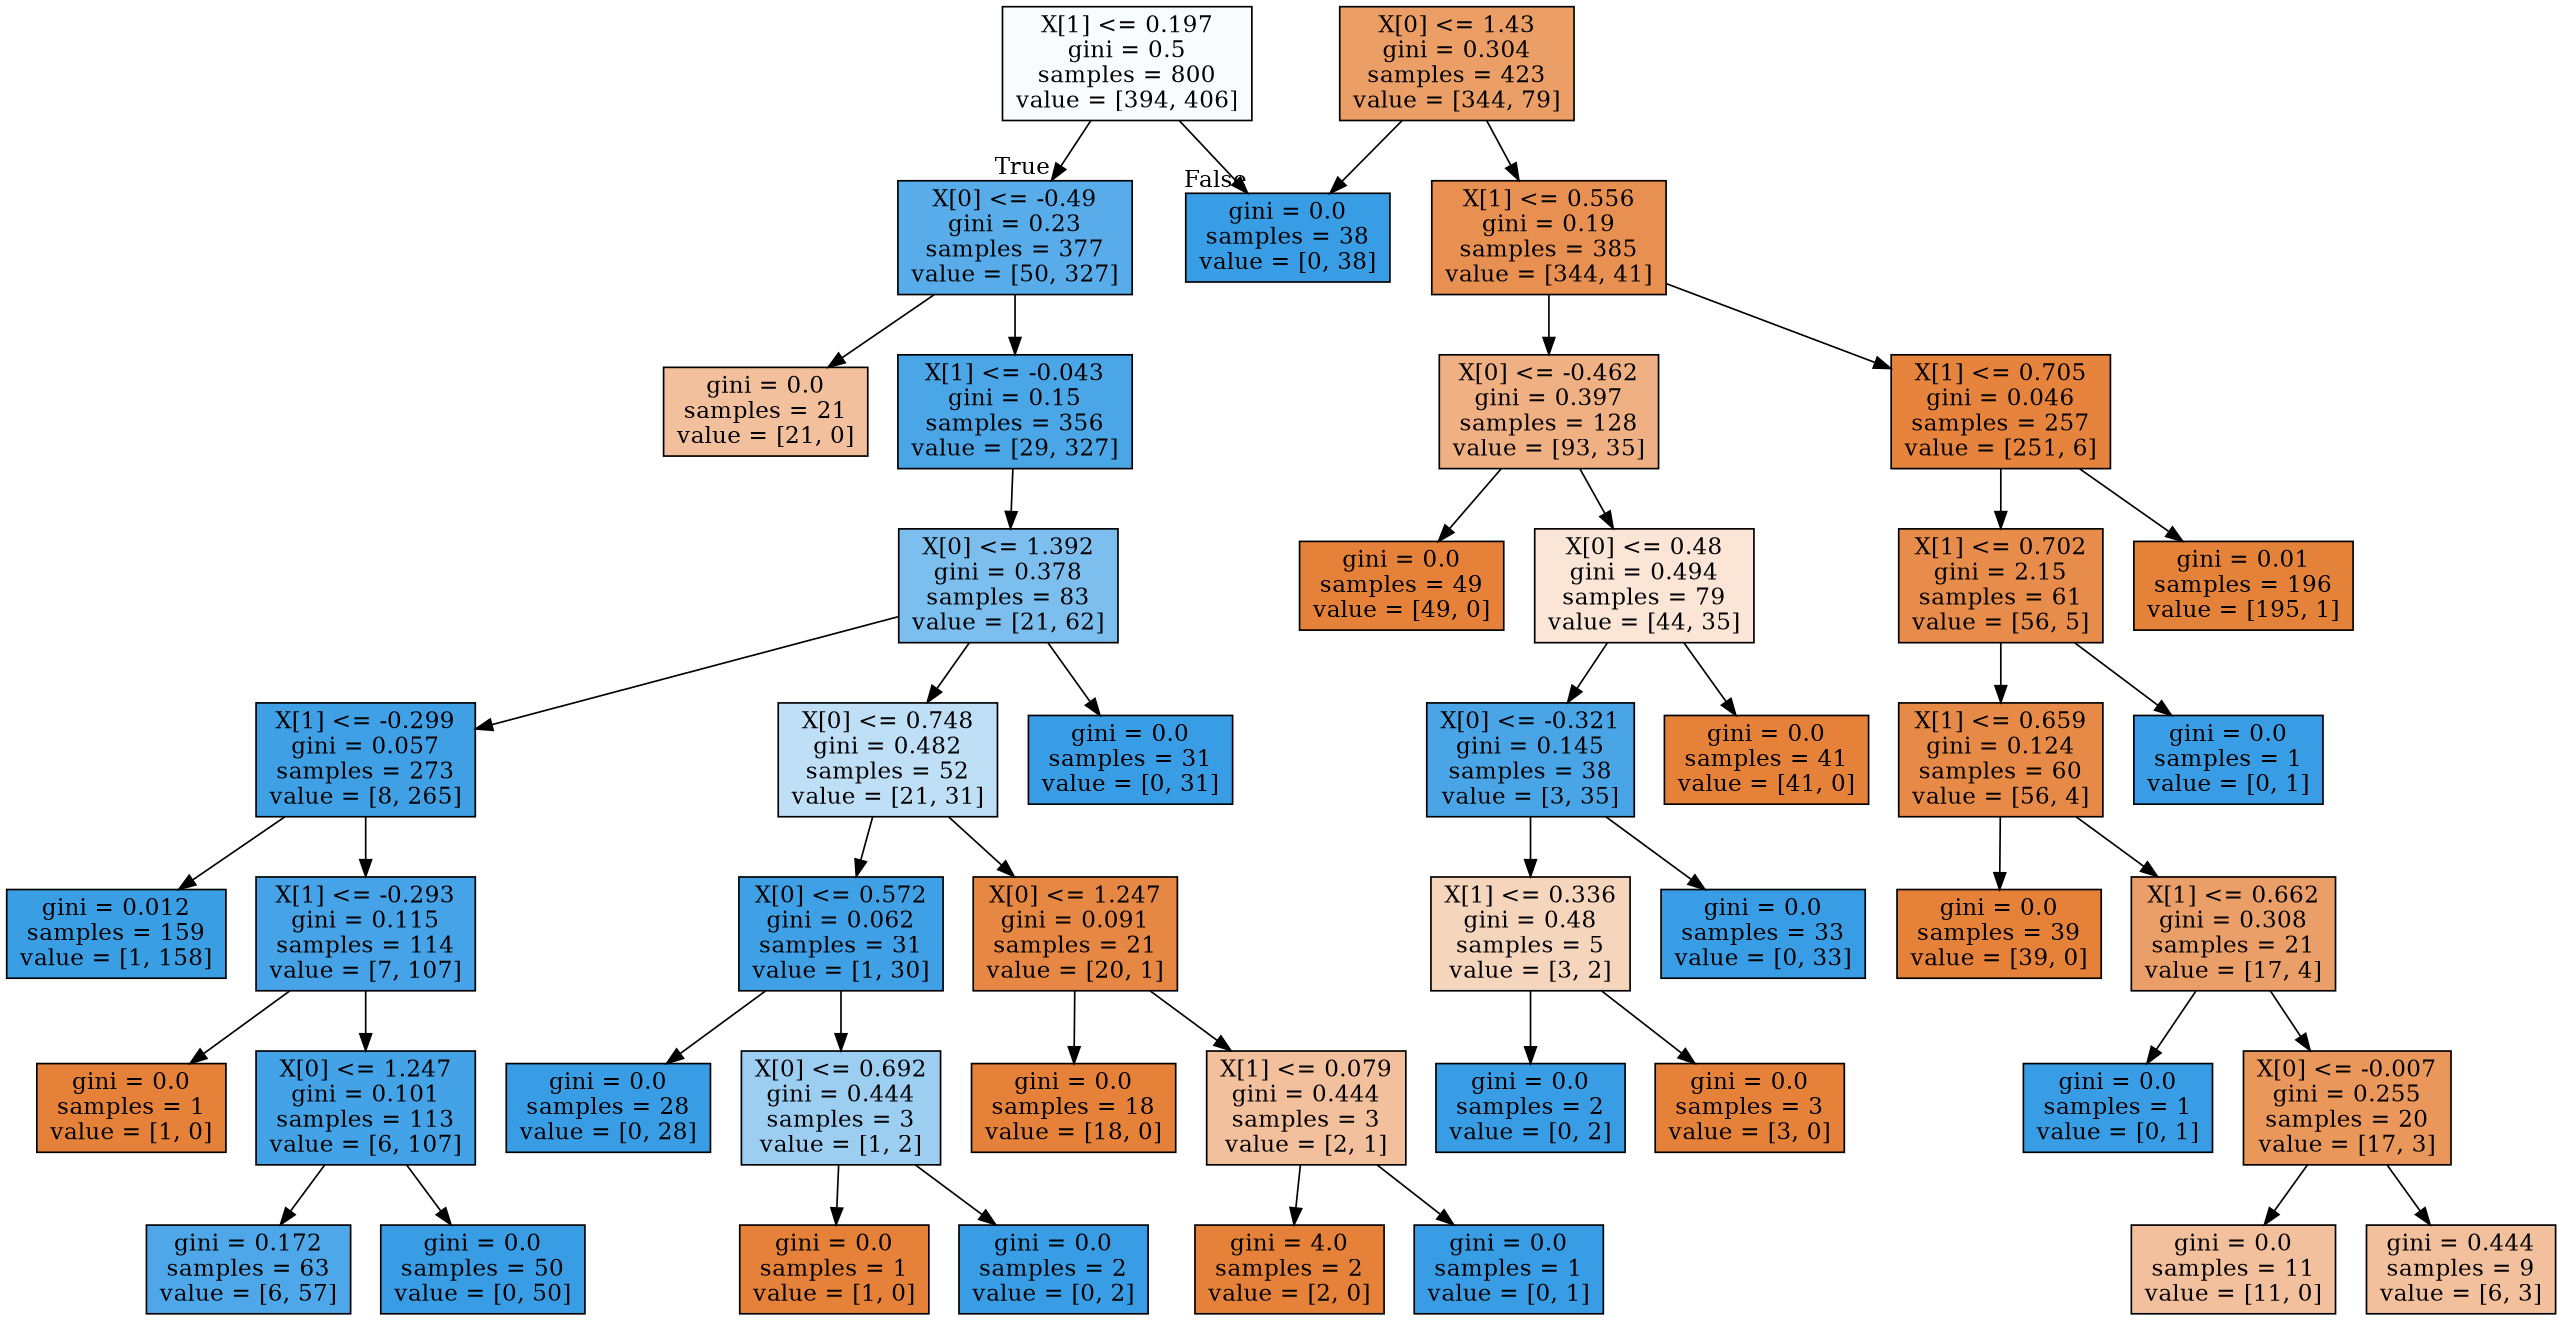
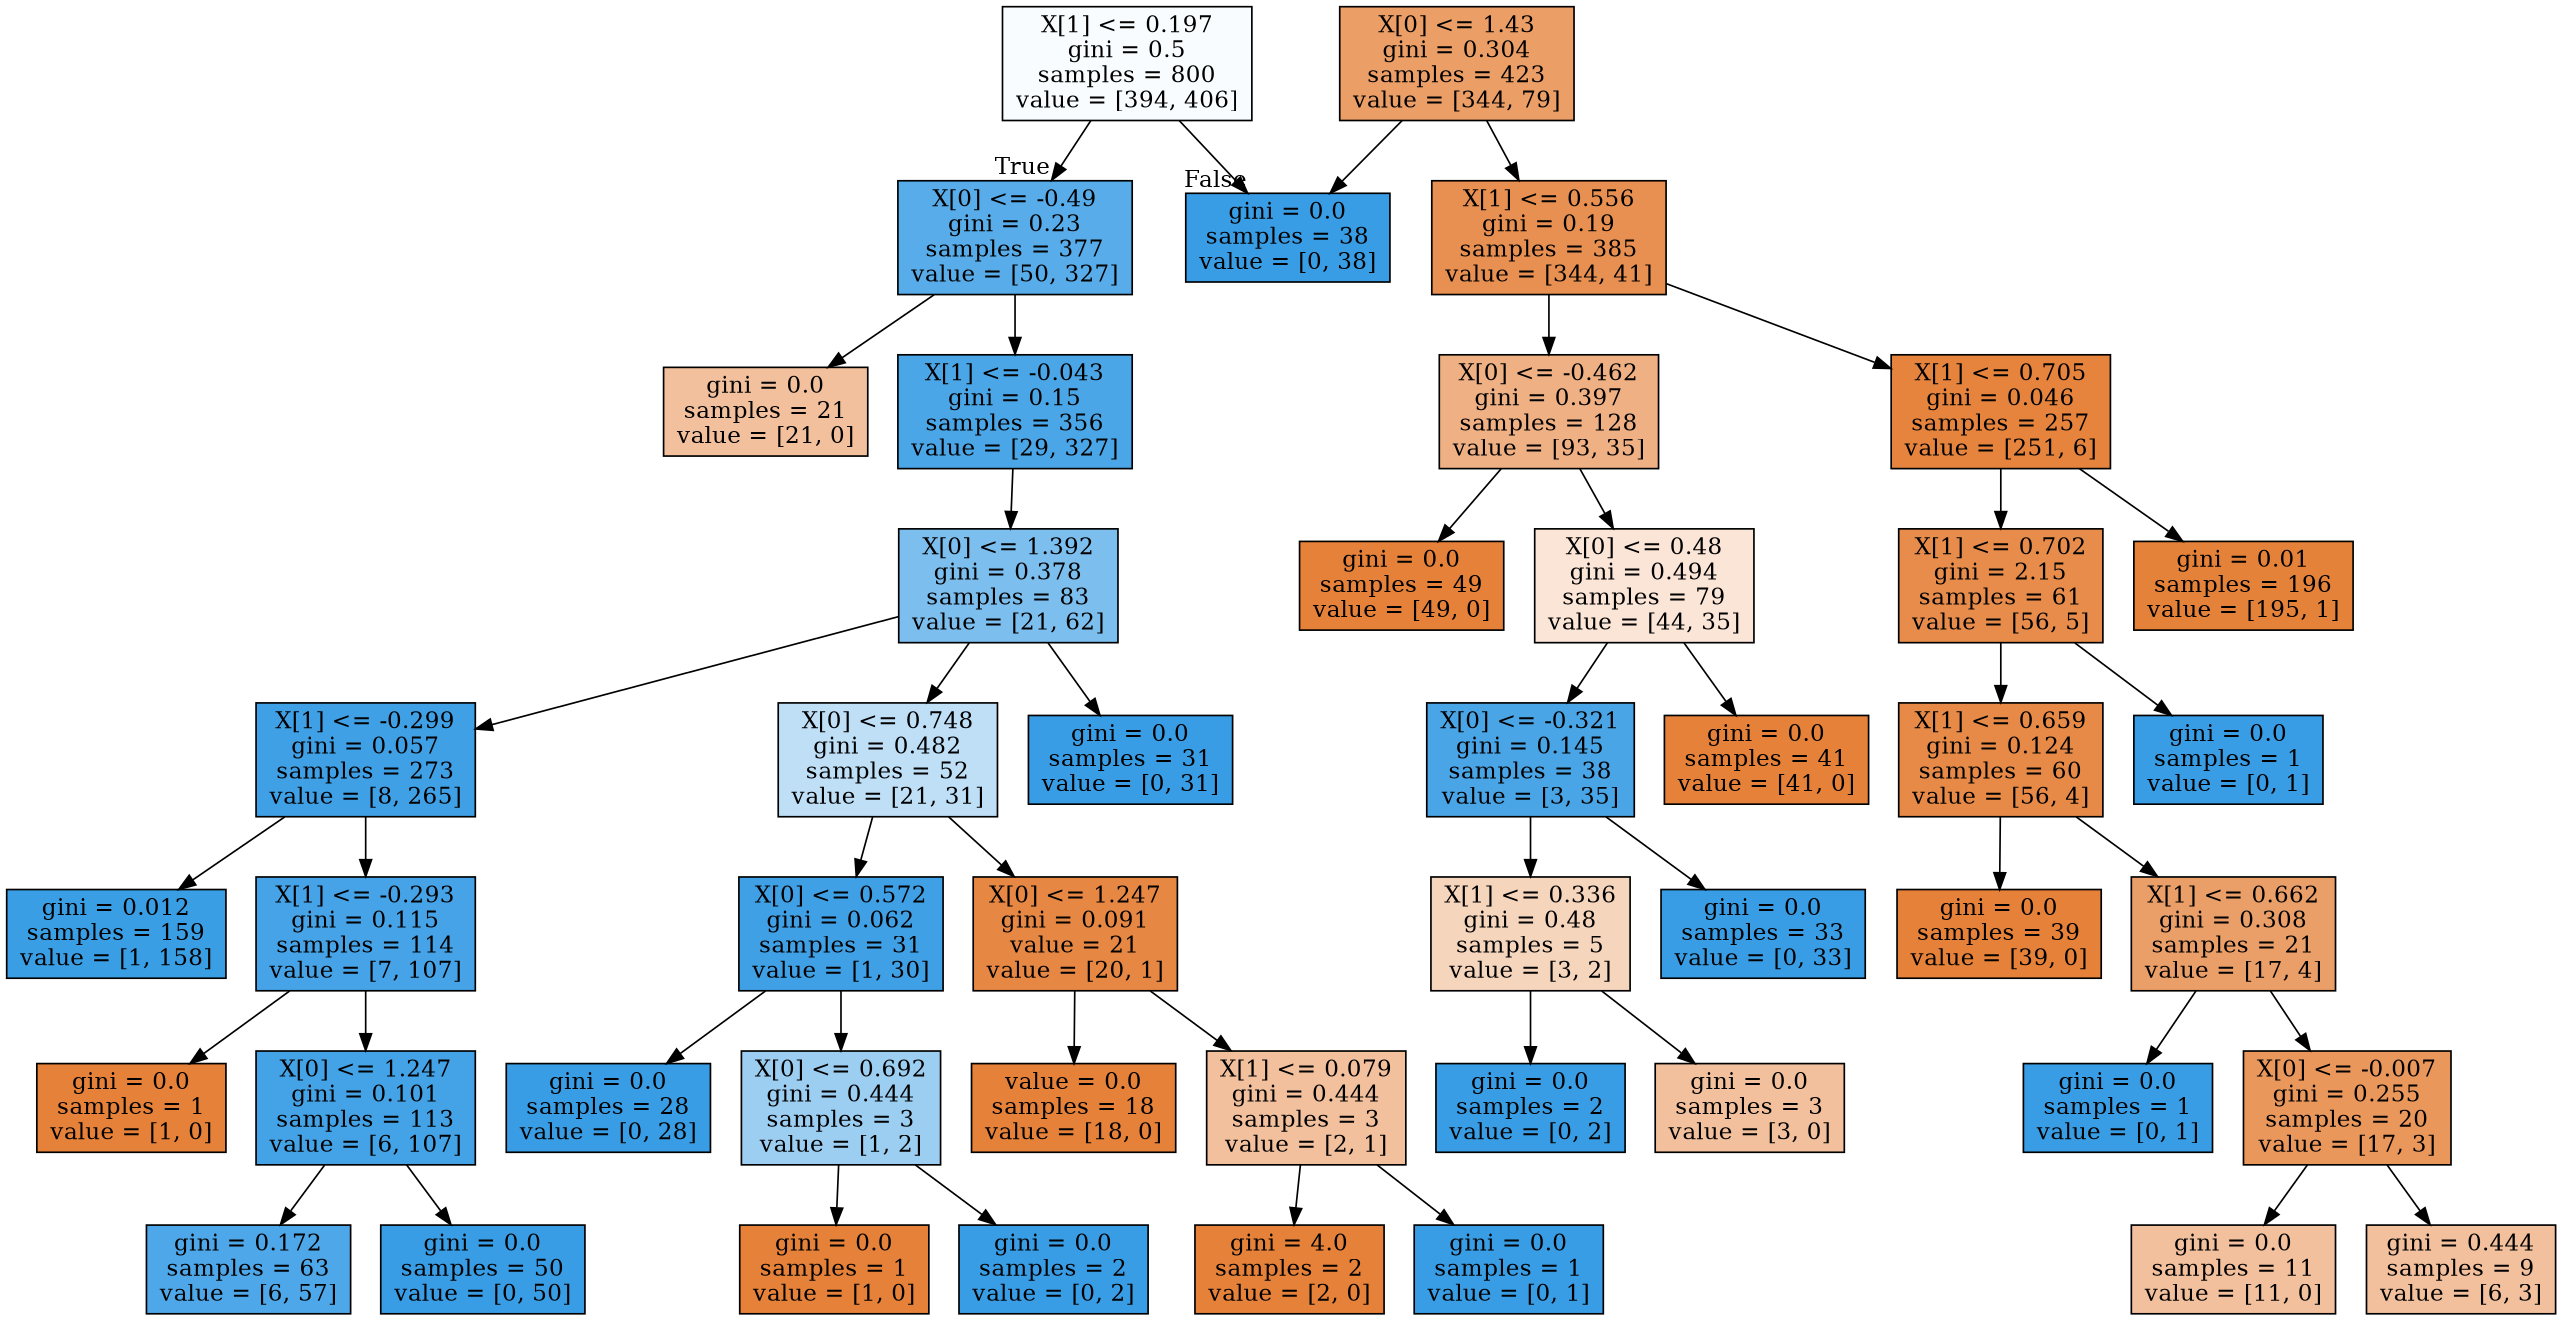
(1075, 934) -> (1075, 934)
(1074, 1108) -> (1074, 1108)
(1750, 1108) -> (1750, 1108)
